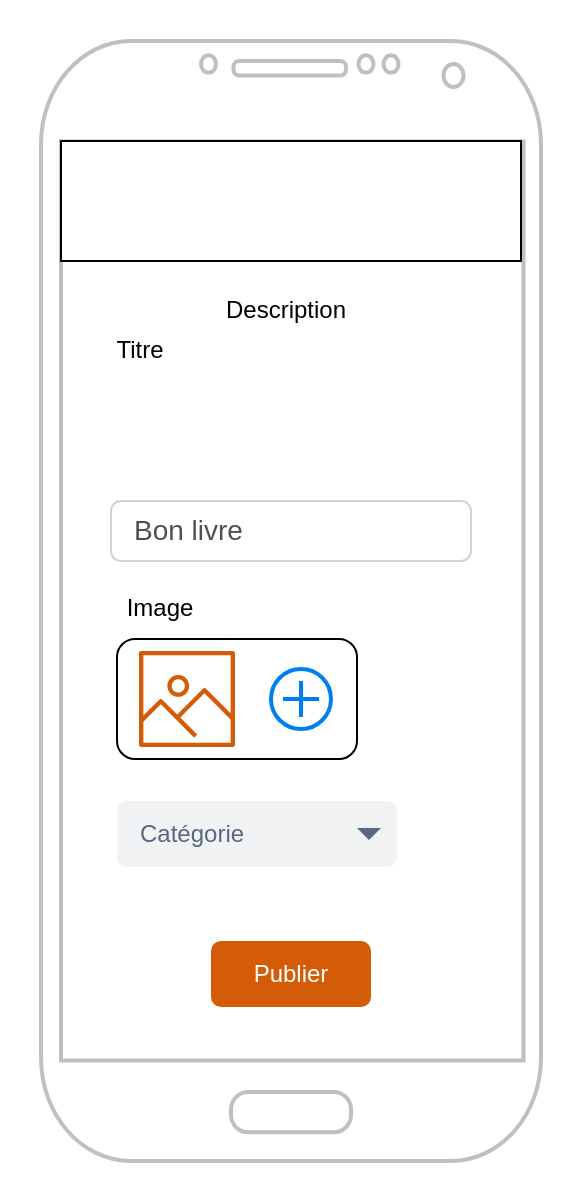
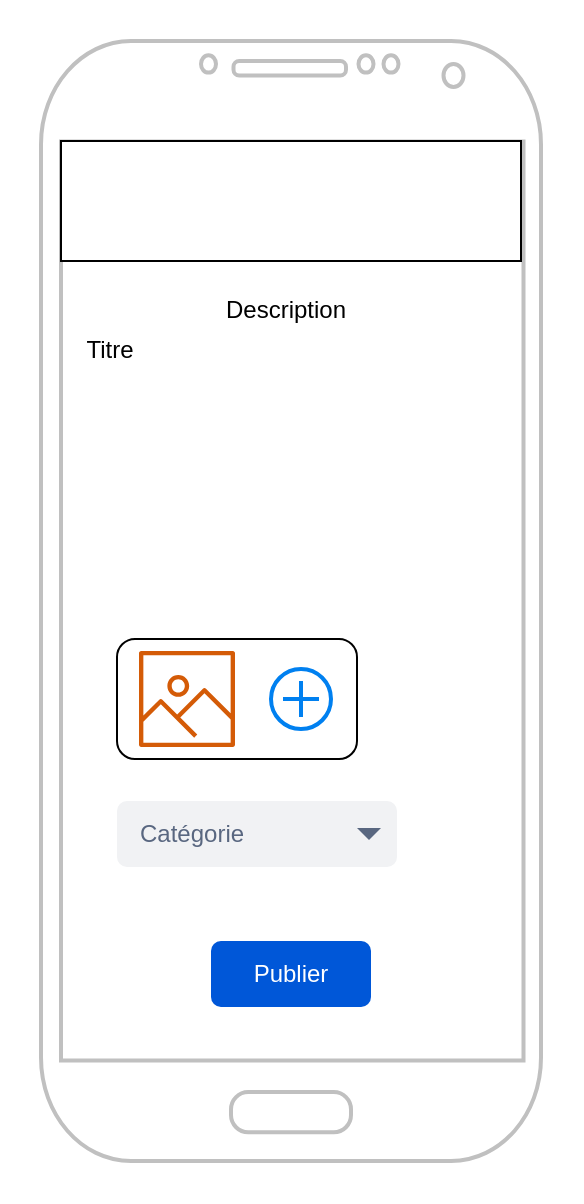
(141, 351) -> (111, 351)
(291, 531) -> none
(161, 609) -> none
(291, 974) -> (291, 974)
